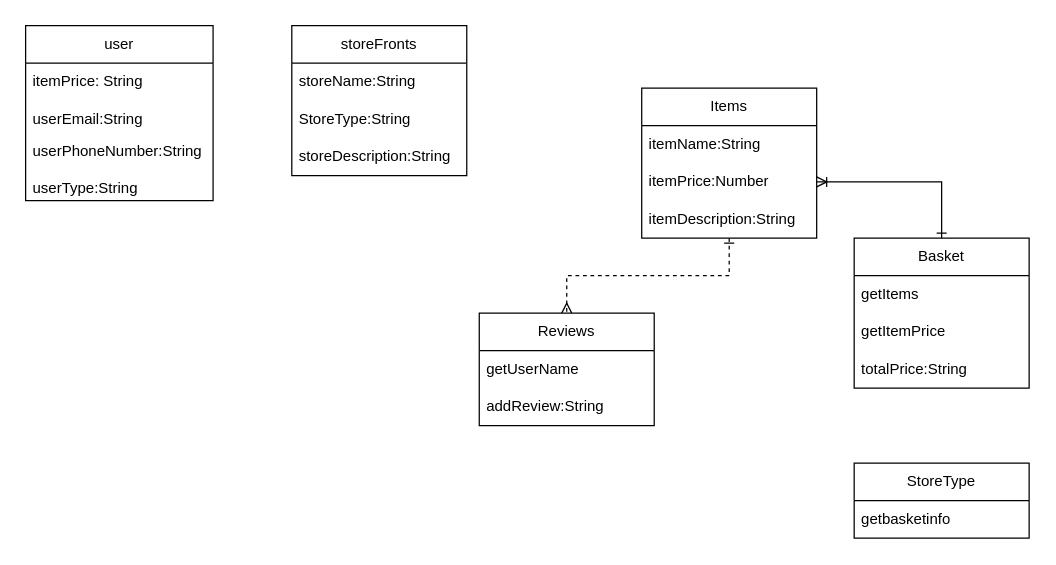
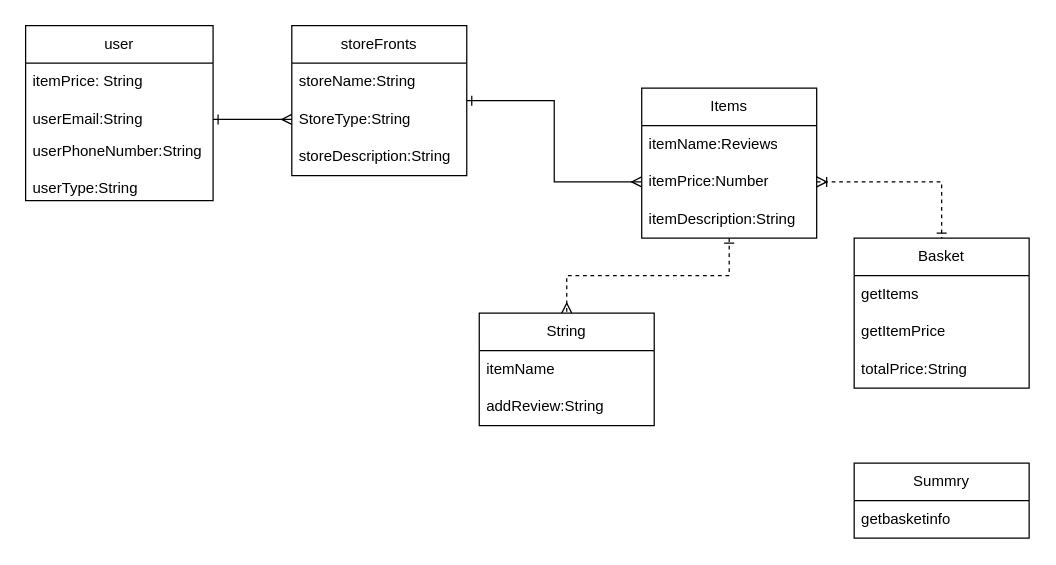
none -> (251, 119)
none -> (554, 140)
(707, 144) -> (711, 144)
(908, 182) -> (908, 182)
(567, 332) -> (567, 332)
(533, 369) -> (519, 369)
(942, 482) -> (942, 482)
